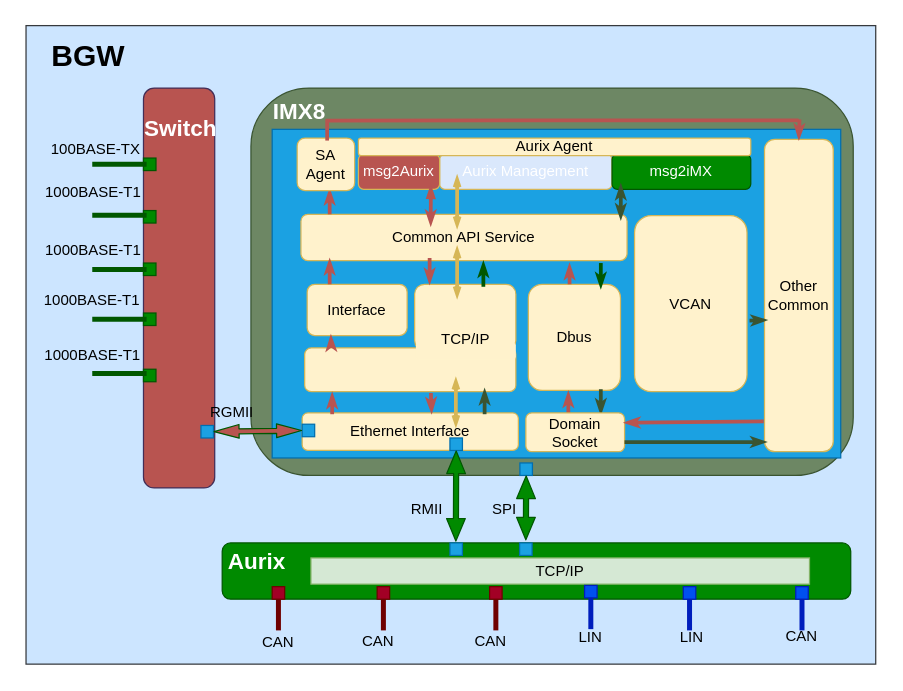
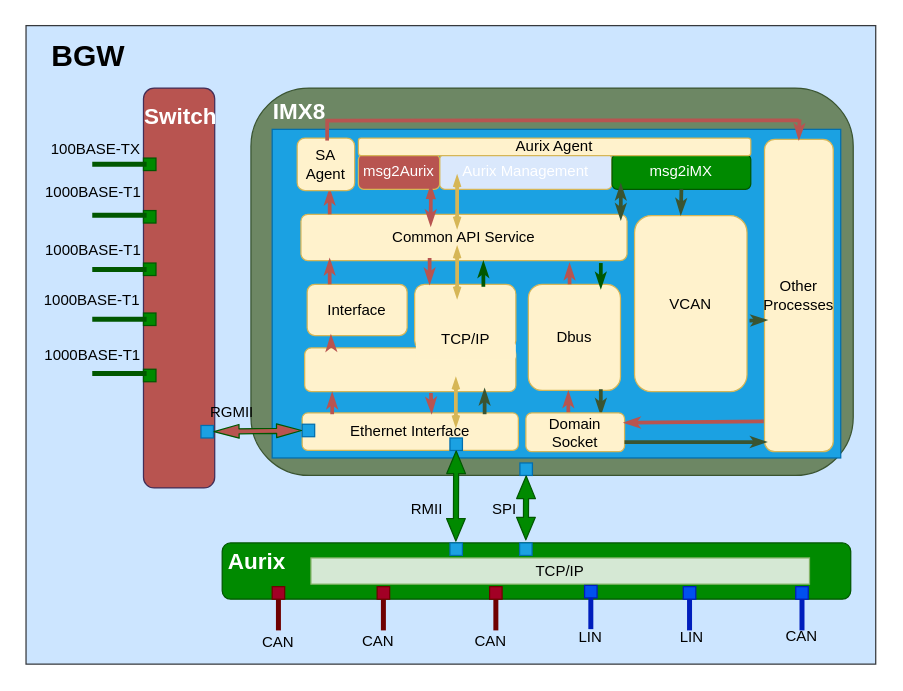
(181, 129) -> (181, 117)
none -> (681, 196)
(799, 296) -> (799, 296)
